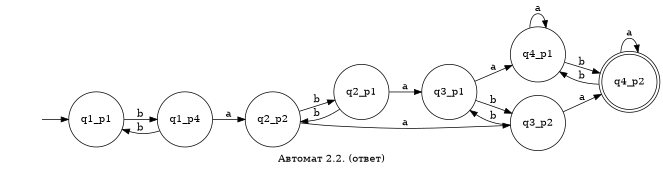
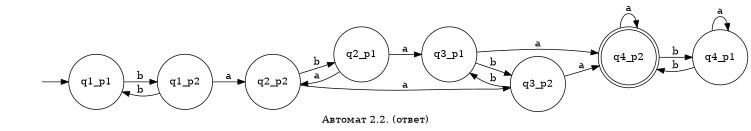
(490, 75) -> (534, 49)
(317, 113) -> (317, 76)
(185, 119) -> (185, 82)
